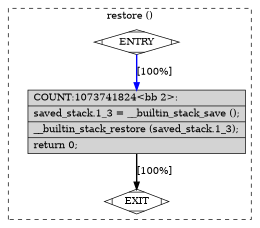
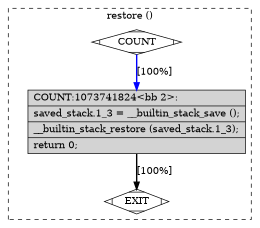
(137, 42) -> (137, 42)
